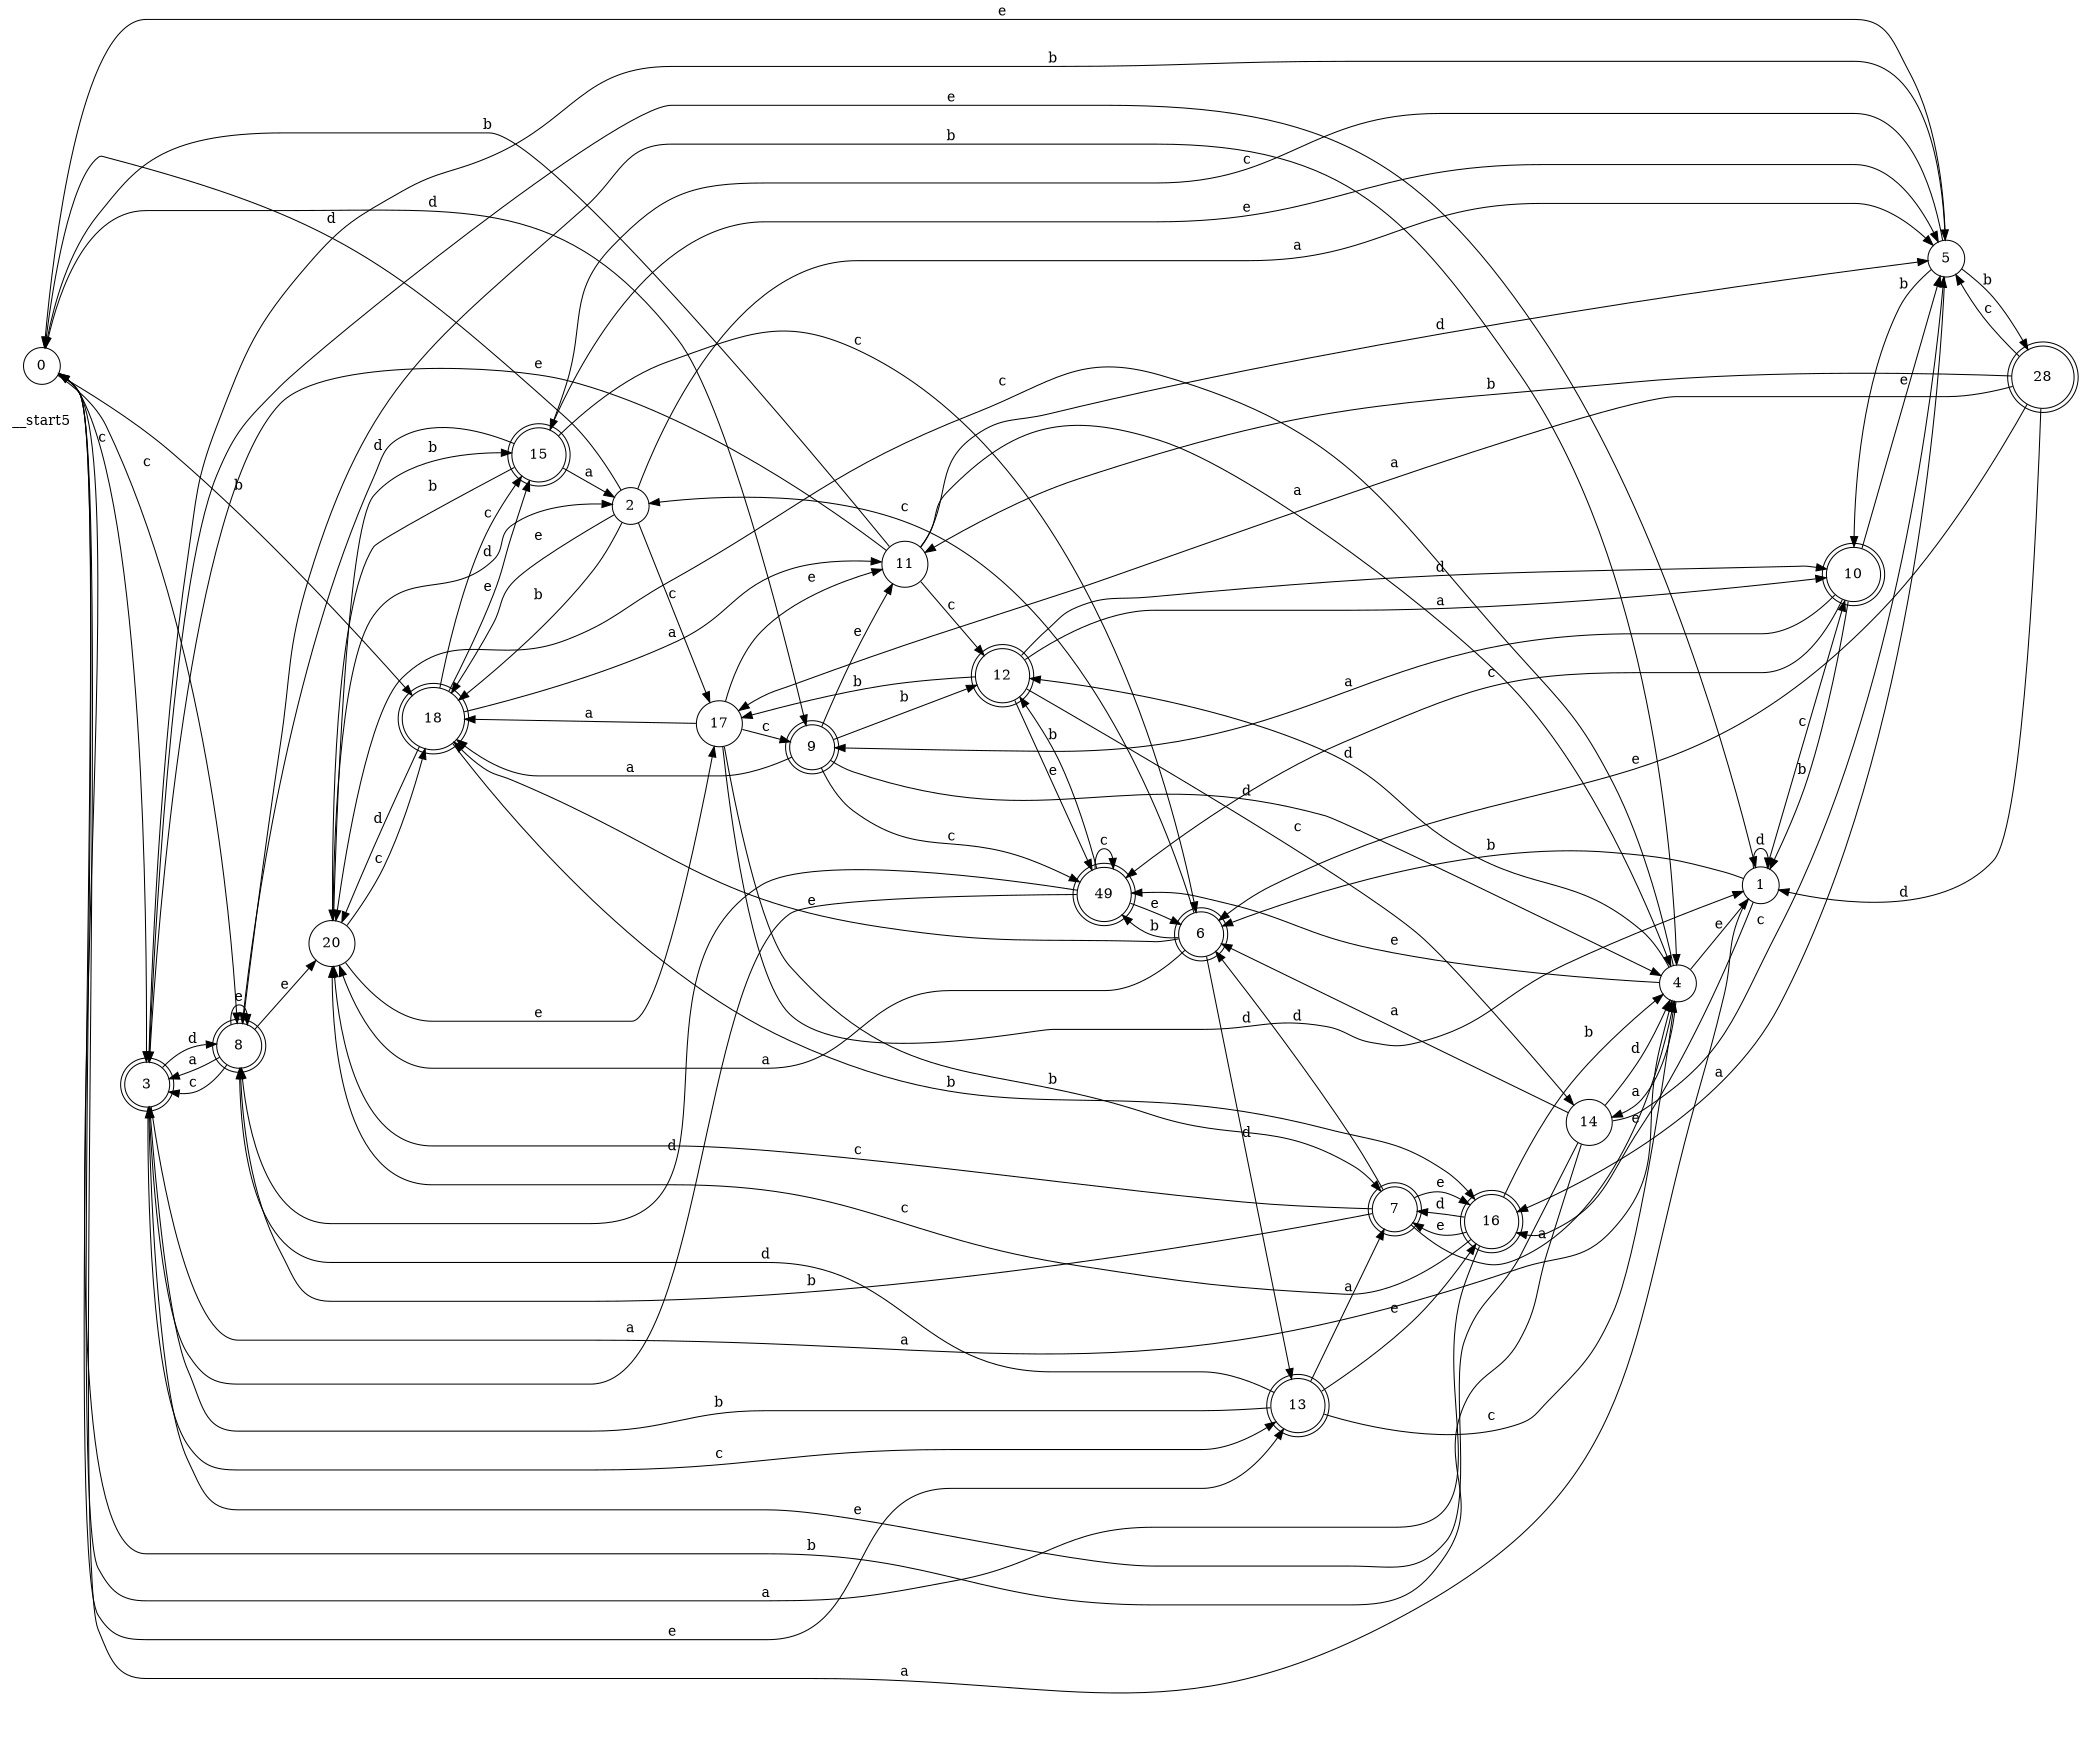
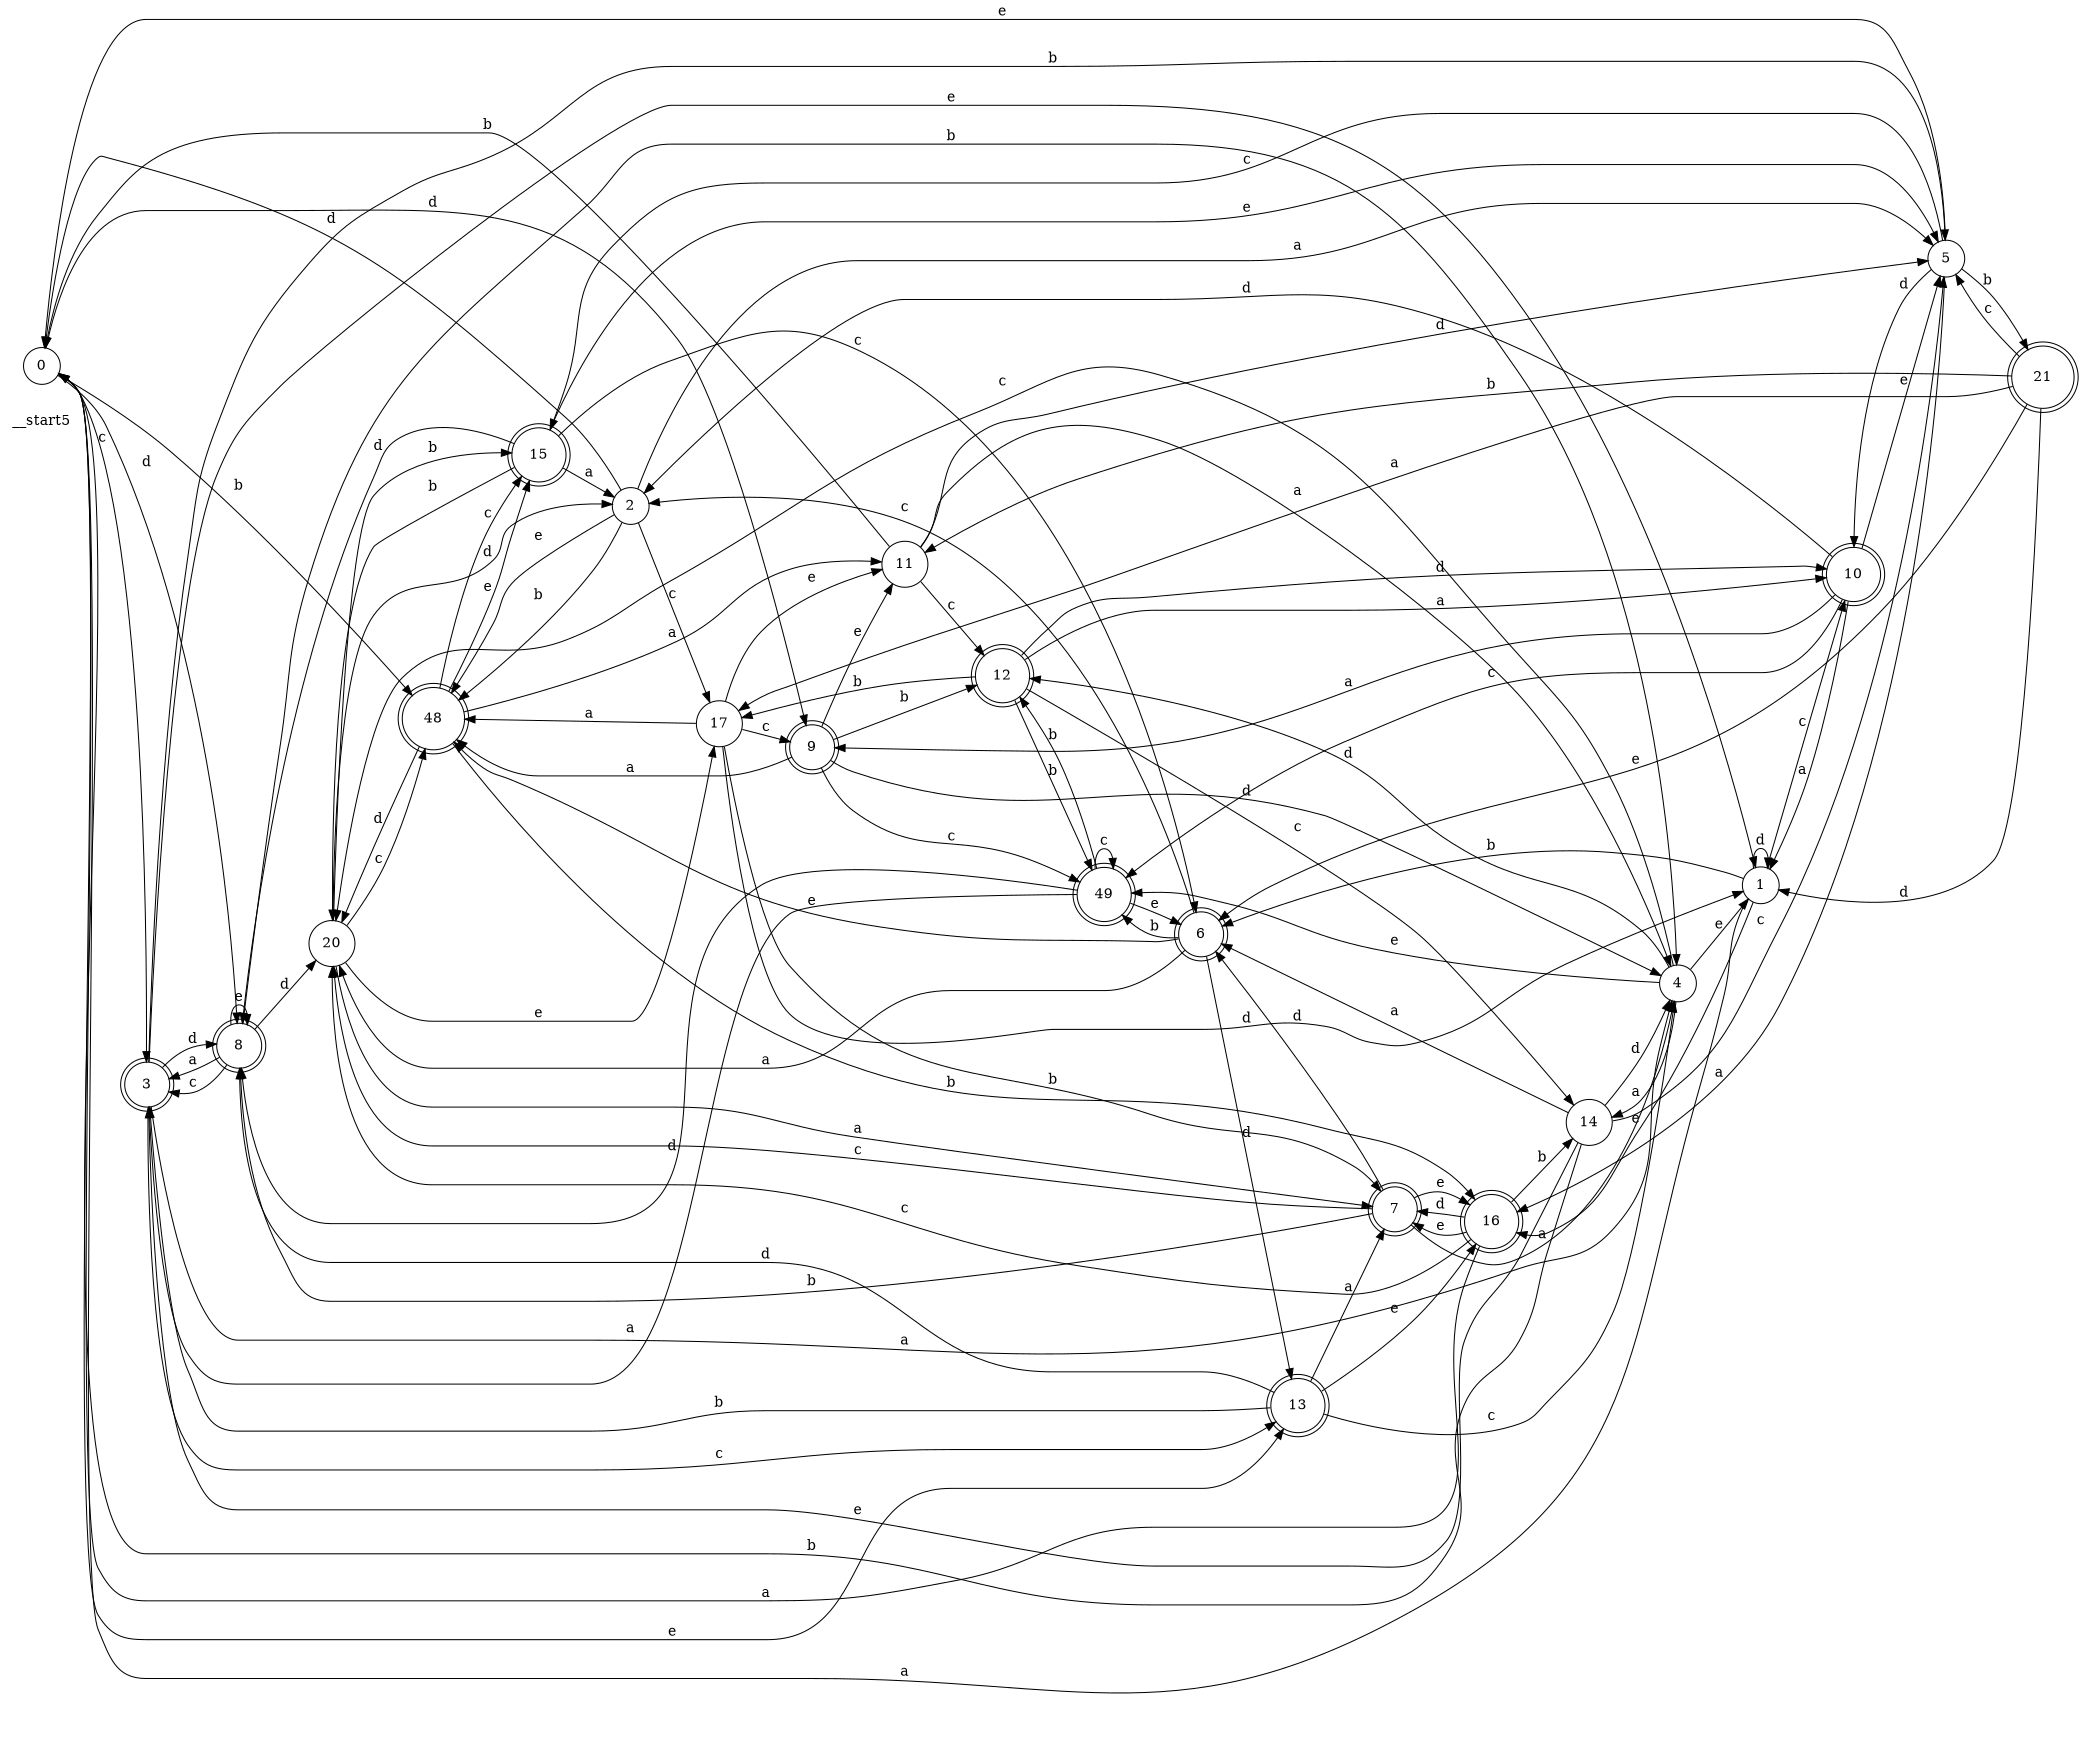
(1904, 285) -> (1904, 285)
none -> (1245, 297)
(2043, 377) -> (2043, 377)
(278, 408) -> none
(147, 463) -> (147, 463)
(433, 719) -> (433, 719)
(1803, 770) -> (1803, 770)
(1053, 771) -> (1053, 771)
(285, 985) -> (285, 985)
(1570, 1084) -> (1538, 1174)
none -> (807, 1128)
